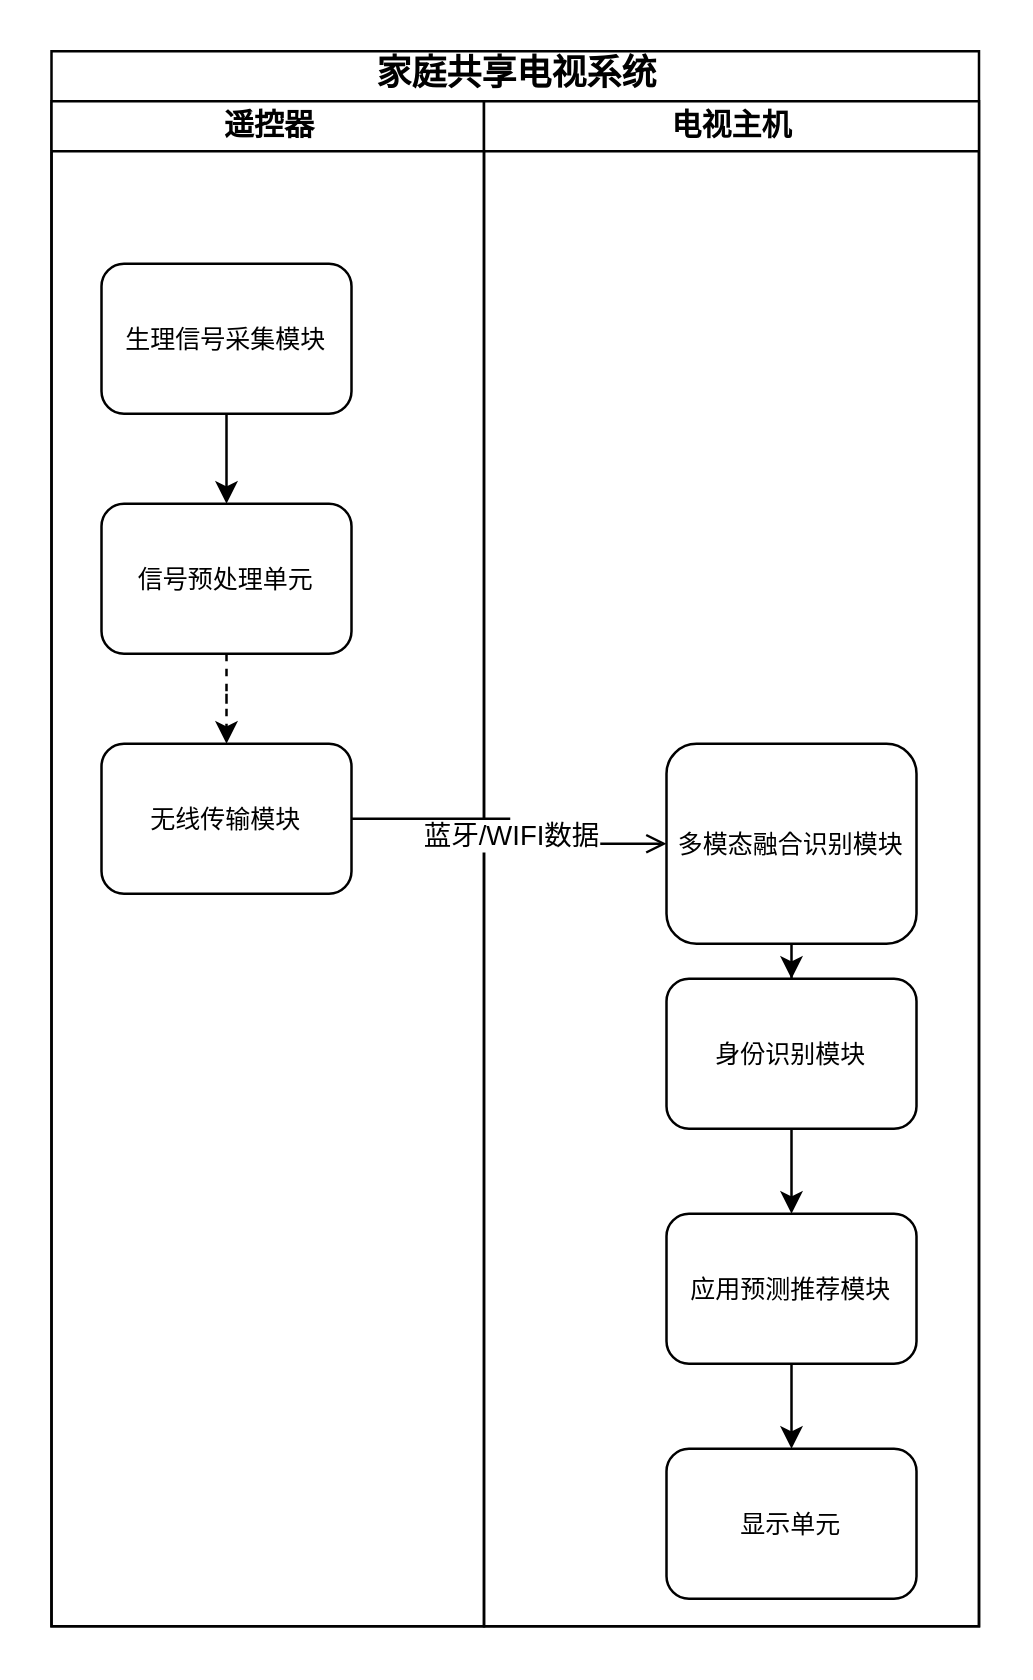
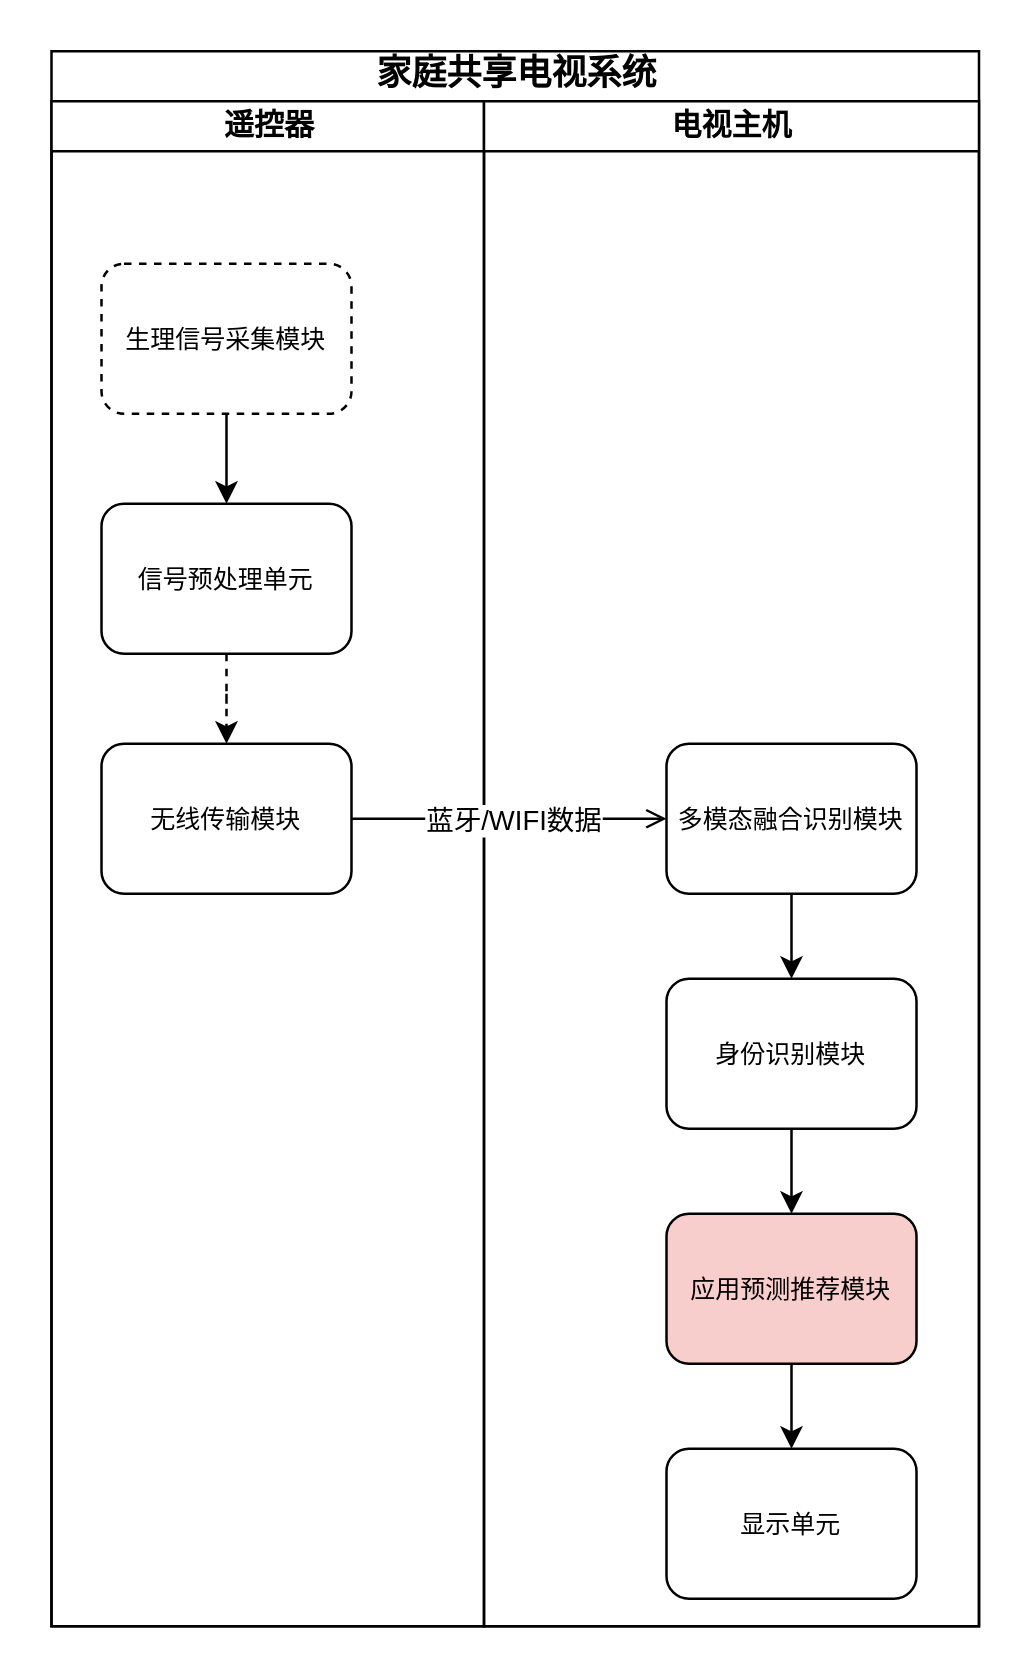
(226, 339) -> (226, 339)
(791, 844) -> (791, 819)
(791, 1289) -> (791, 1289)
